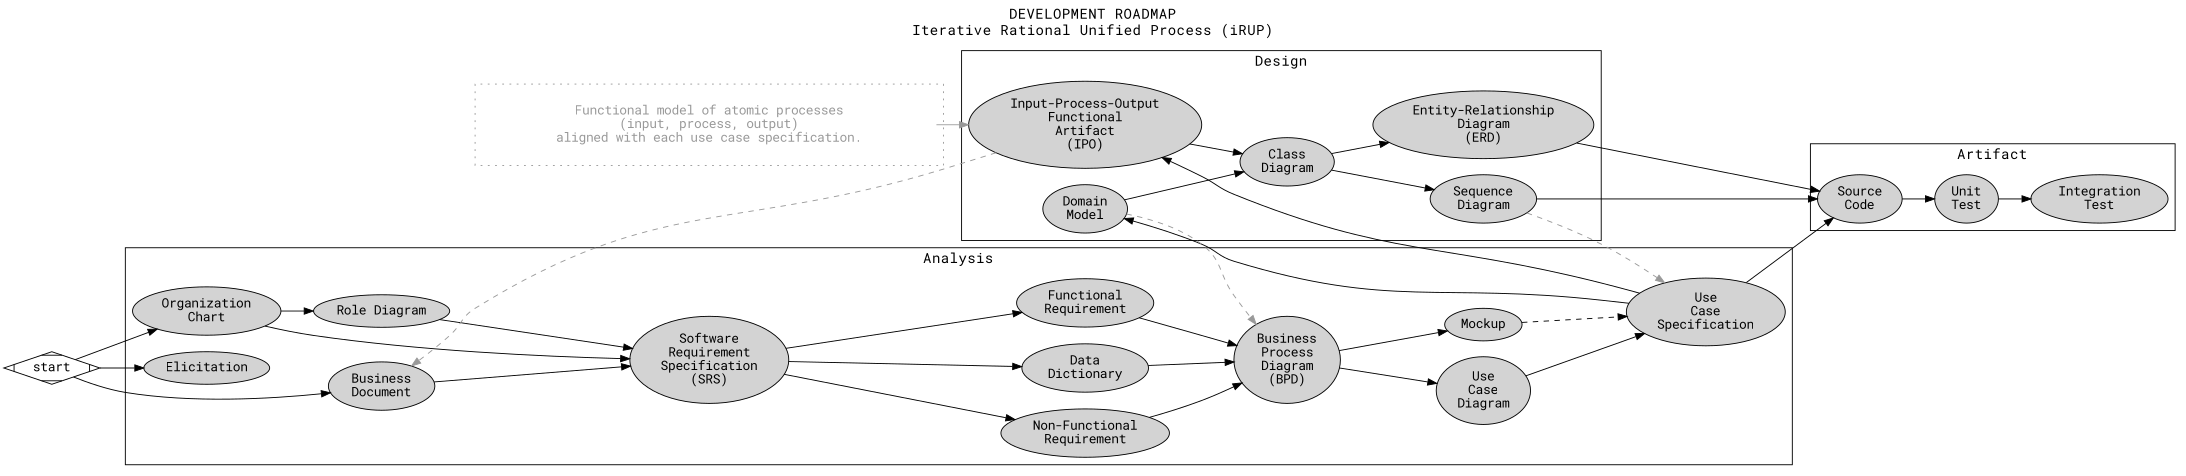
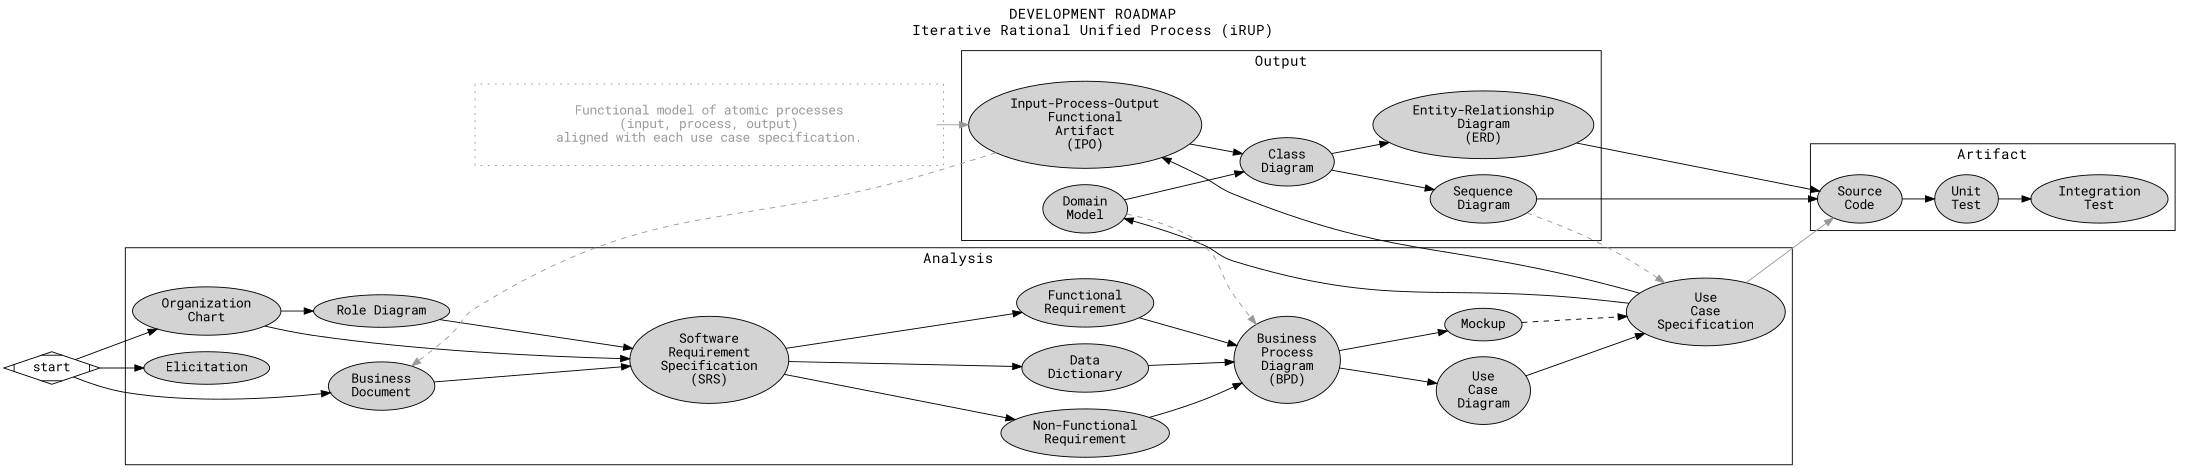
(1281, 62) -> (1281, 62)
(1784, 254) -> (1784, 254)
